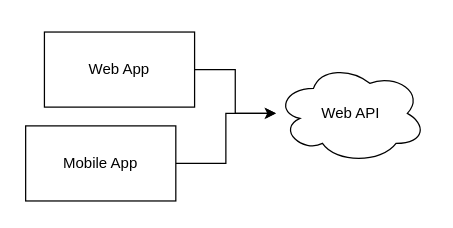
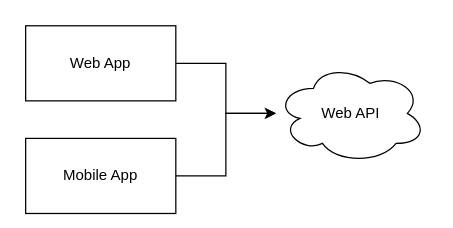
(119, 69) -> (101, 63)
(101, 163) -> (101, 176)
